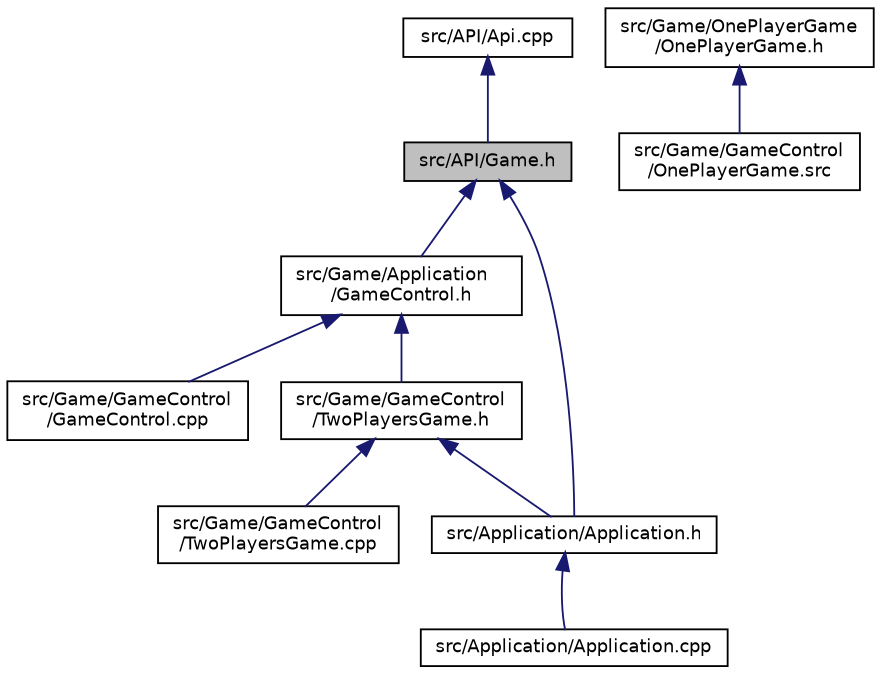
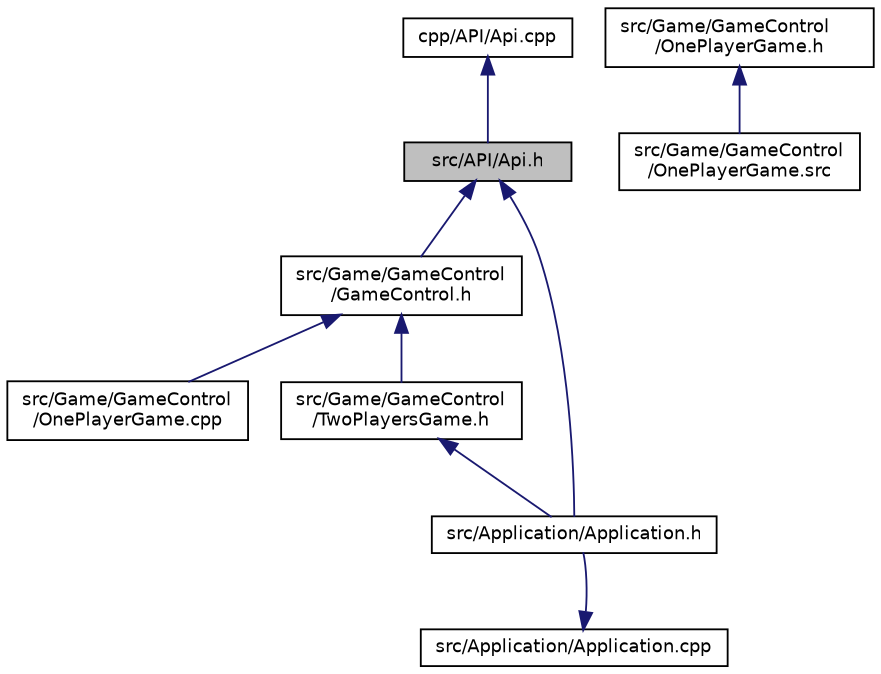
(488, 38) -> (488, 38)
(740, 38) -> (740, 38)
(488, 162) -> (488, 162)
(401, 286) -> (401, 286)
(128, 411) -> (128, 411)
(278, 535) -> none
(562, 601) -> (586, 582)
